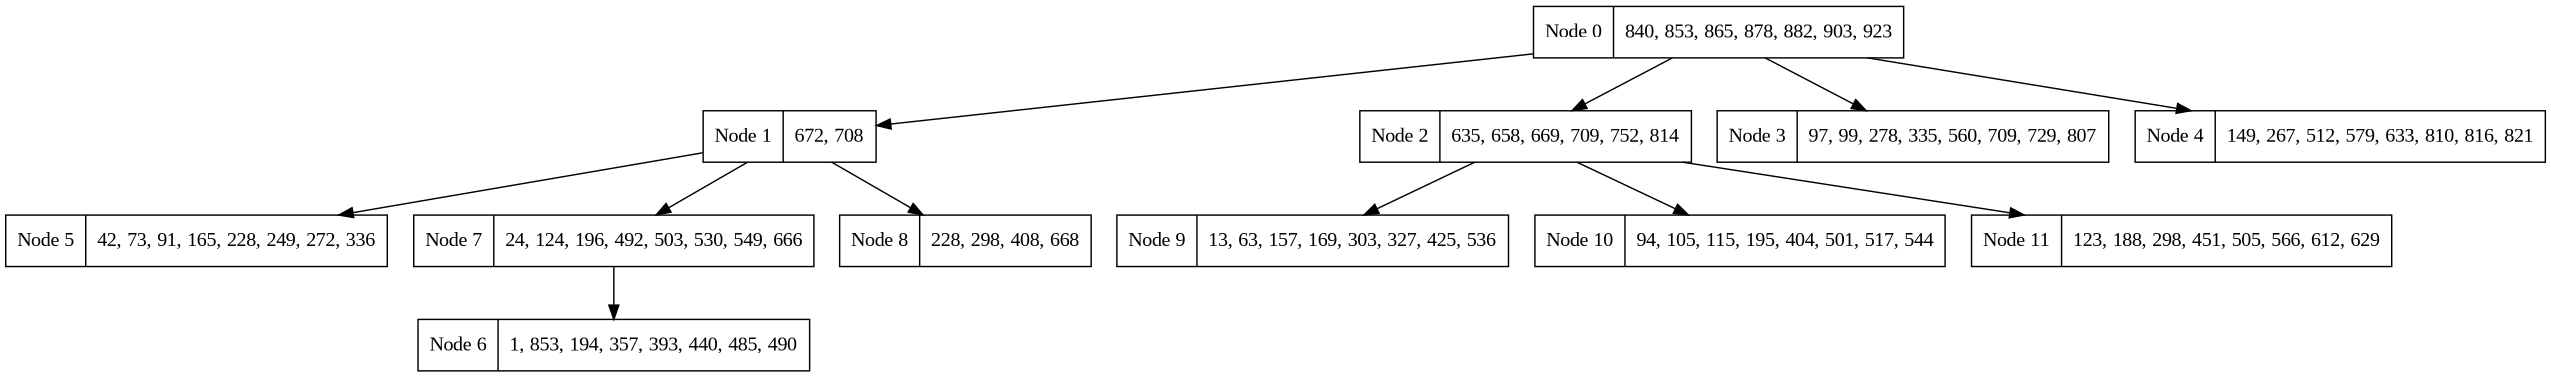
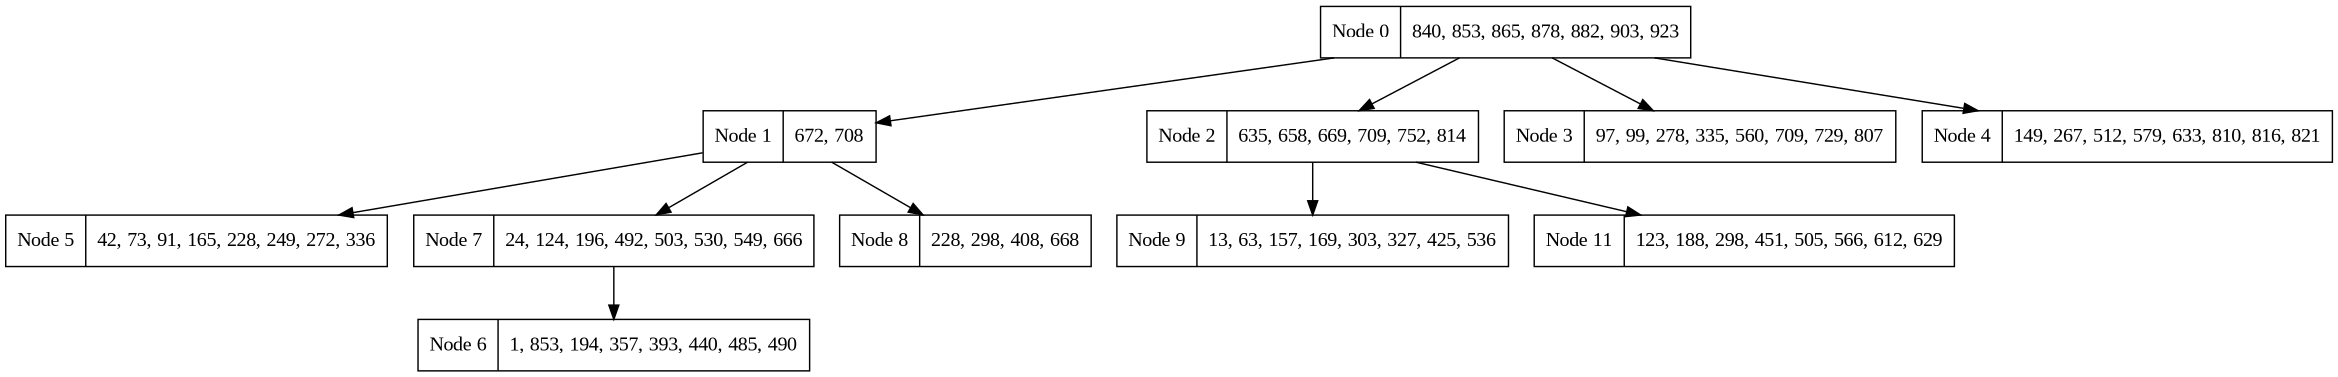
(1740, 241) -> none
